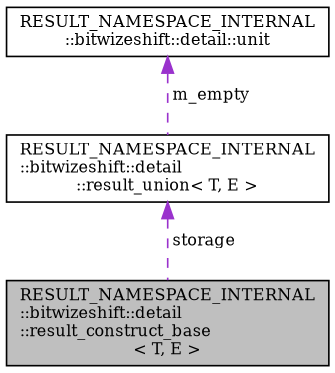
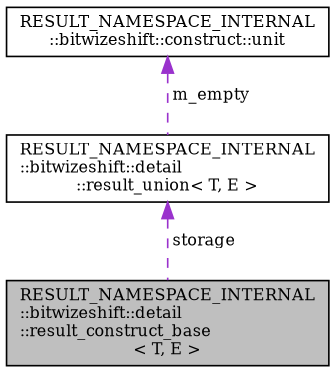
(168, 32) -> (168, 32)
